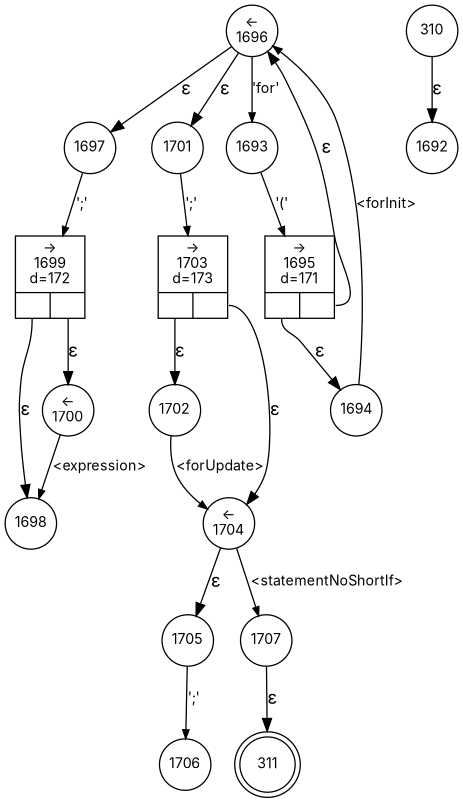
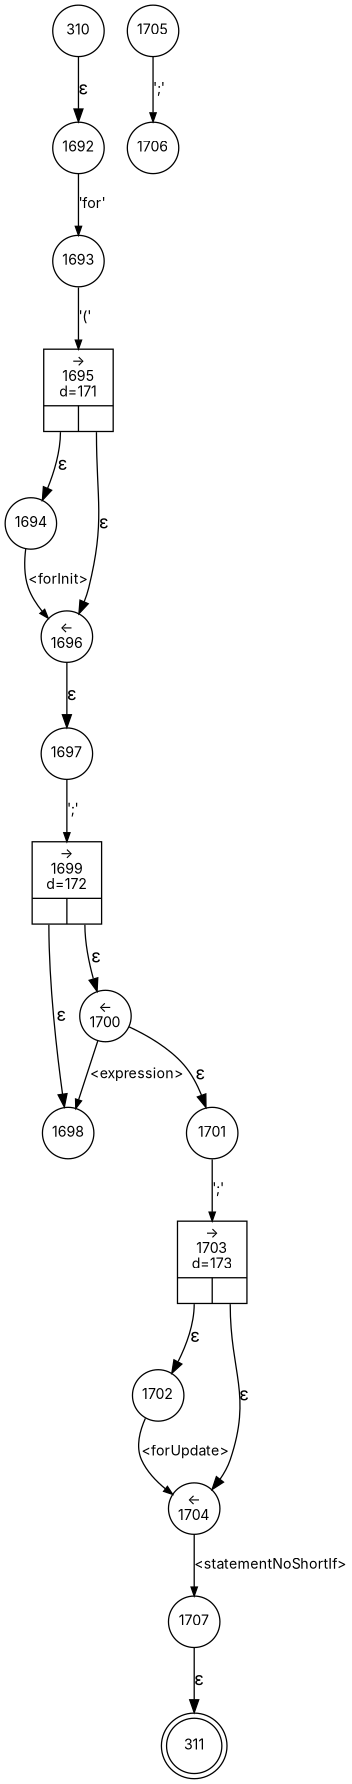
(218, 84) -> (172, 1054)
(252, 85) -> (78, 200)
(211, 576) -> none
